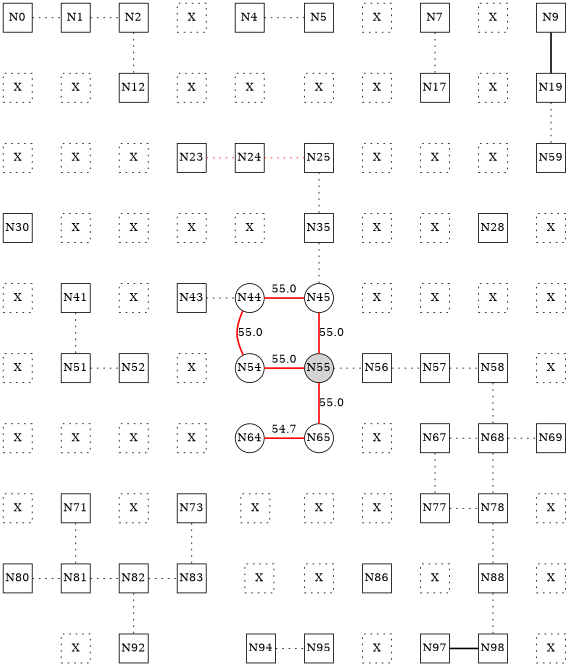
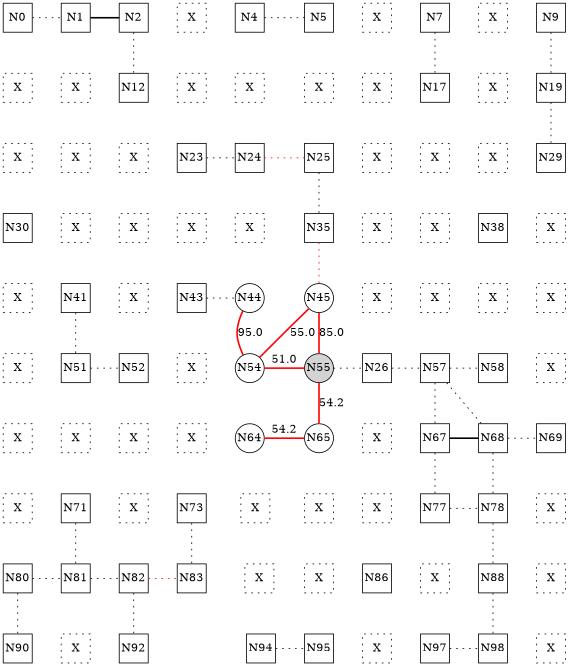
(105, 18) -> (105, 18)
(551, 53) -> (551, 53)
(221, 158) -> (221, 158)
(551, 158) -> (551, 158)
(493, 228) -> (493, 228)
(319, 263) -> (319, 263)
(284, 298) -> (284, 333)
(251, 333) -> (251, 333)
(332, 333) -> (332, 333)
(284, 360) -> (284, 360)
(377, 368) -> (377, 368)
(332, 403) -> (332, 403)
none -> (435, 403)
(493, 403) -> (464, 403)
(284, 430) -> (284, 430)
(464, 438) -> (464, 438)
(163, 578) -> (163, 578)
none -> (18, 648)
(464, 648) -> (464, 648)
